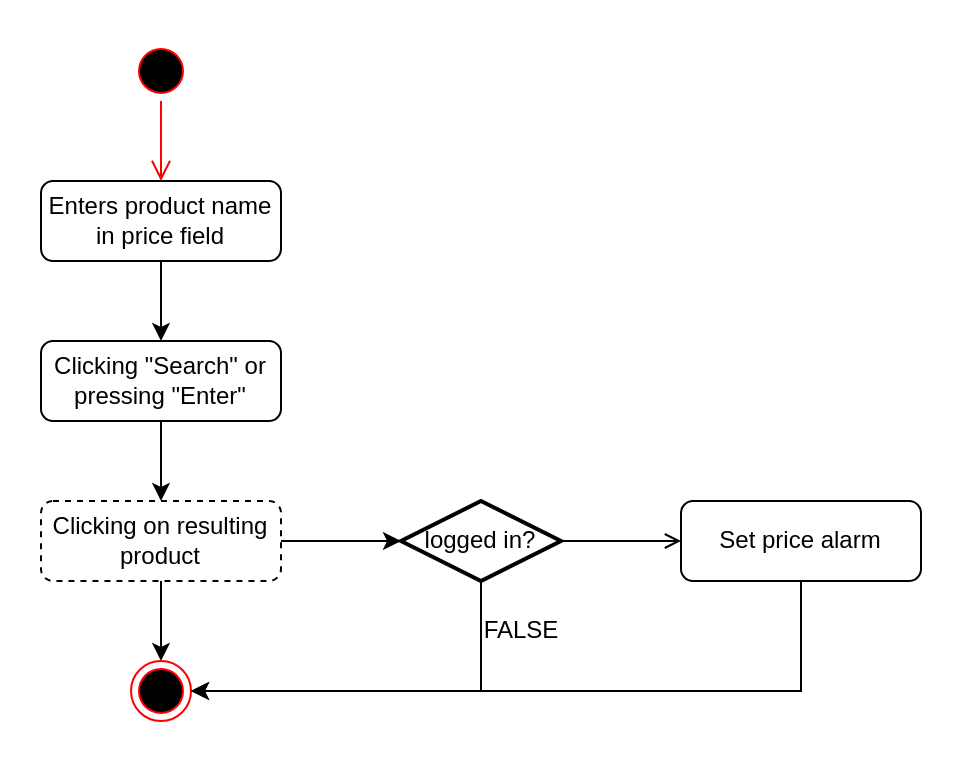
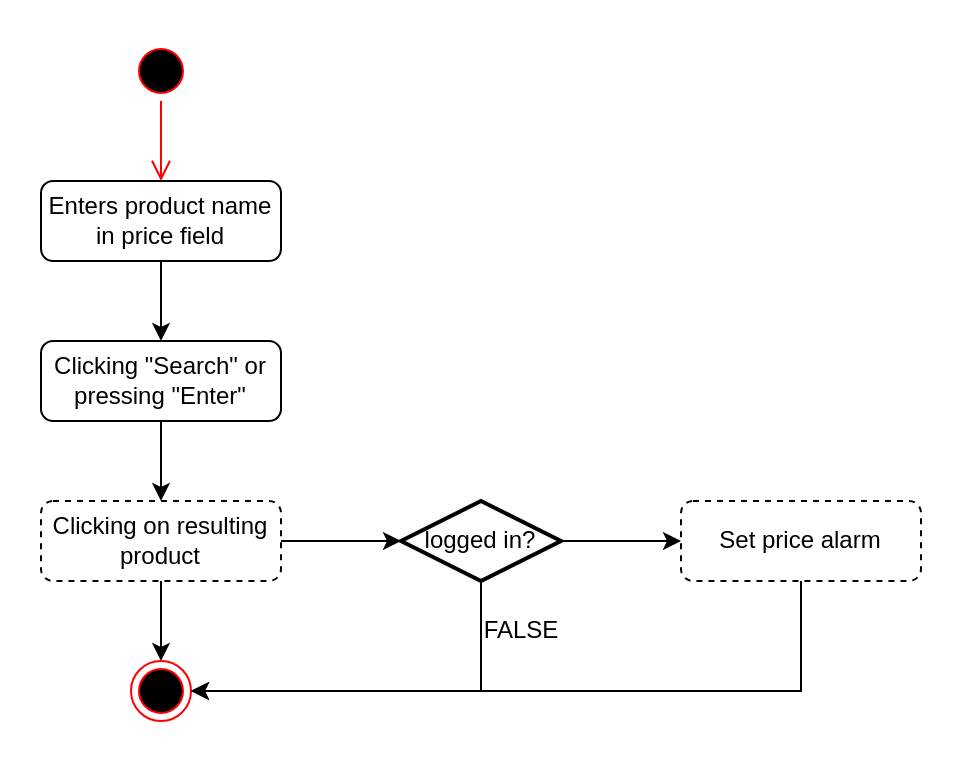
(668, 541) -> (666, 541)
(801, 541) -> (801, 541)
